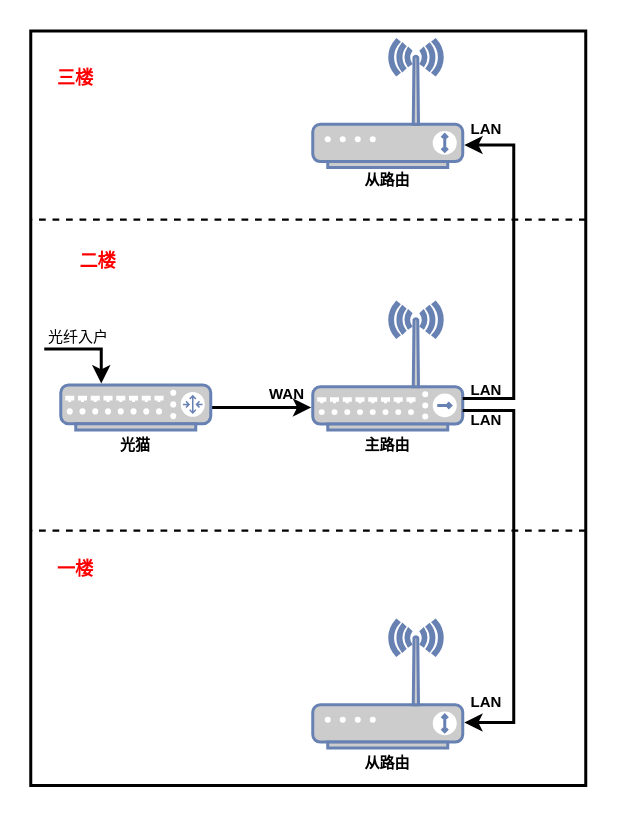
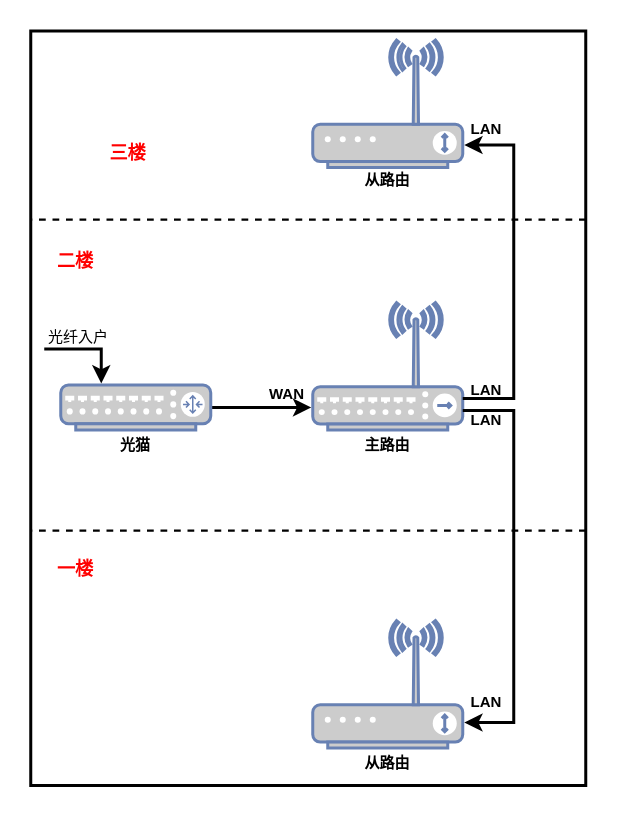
(76, 79) -> (128, 154)
(98, 262) -> (76, 262)
